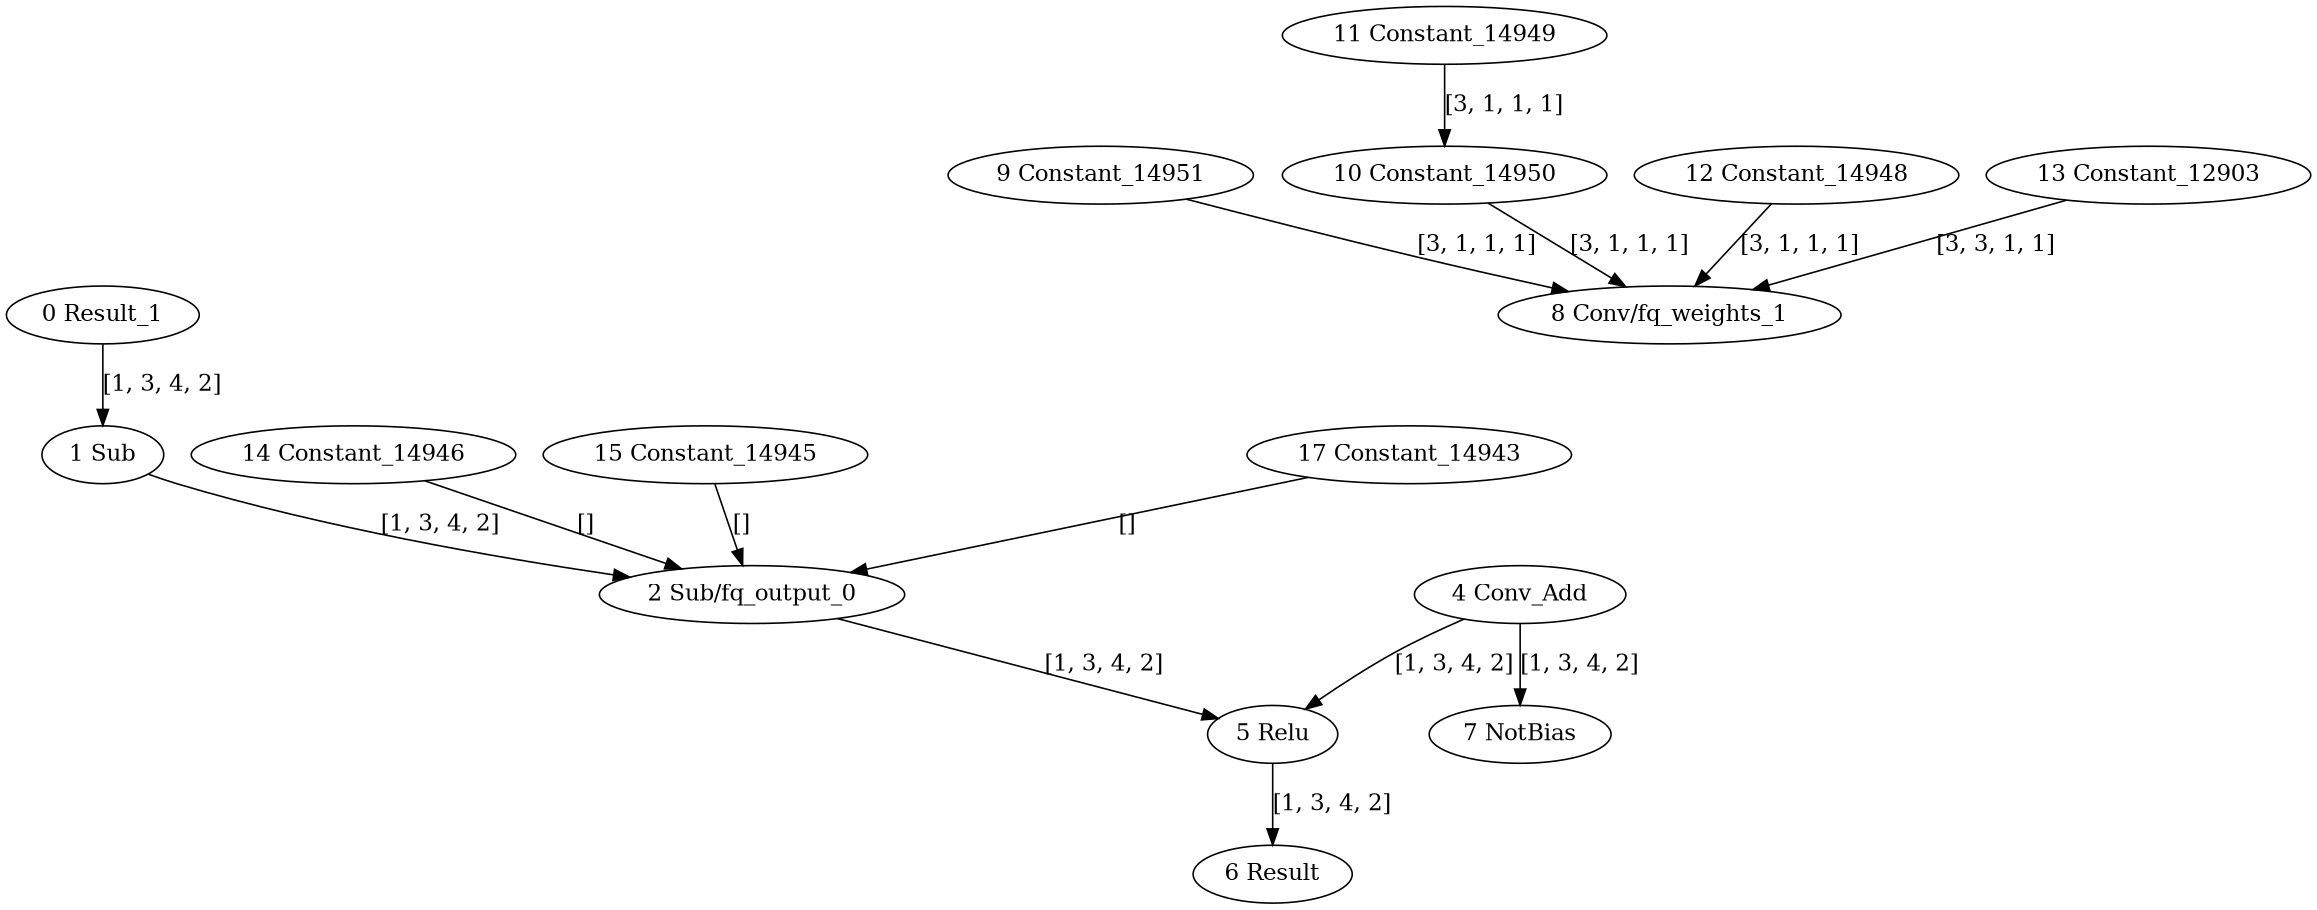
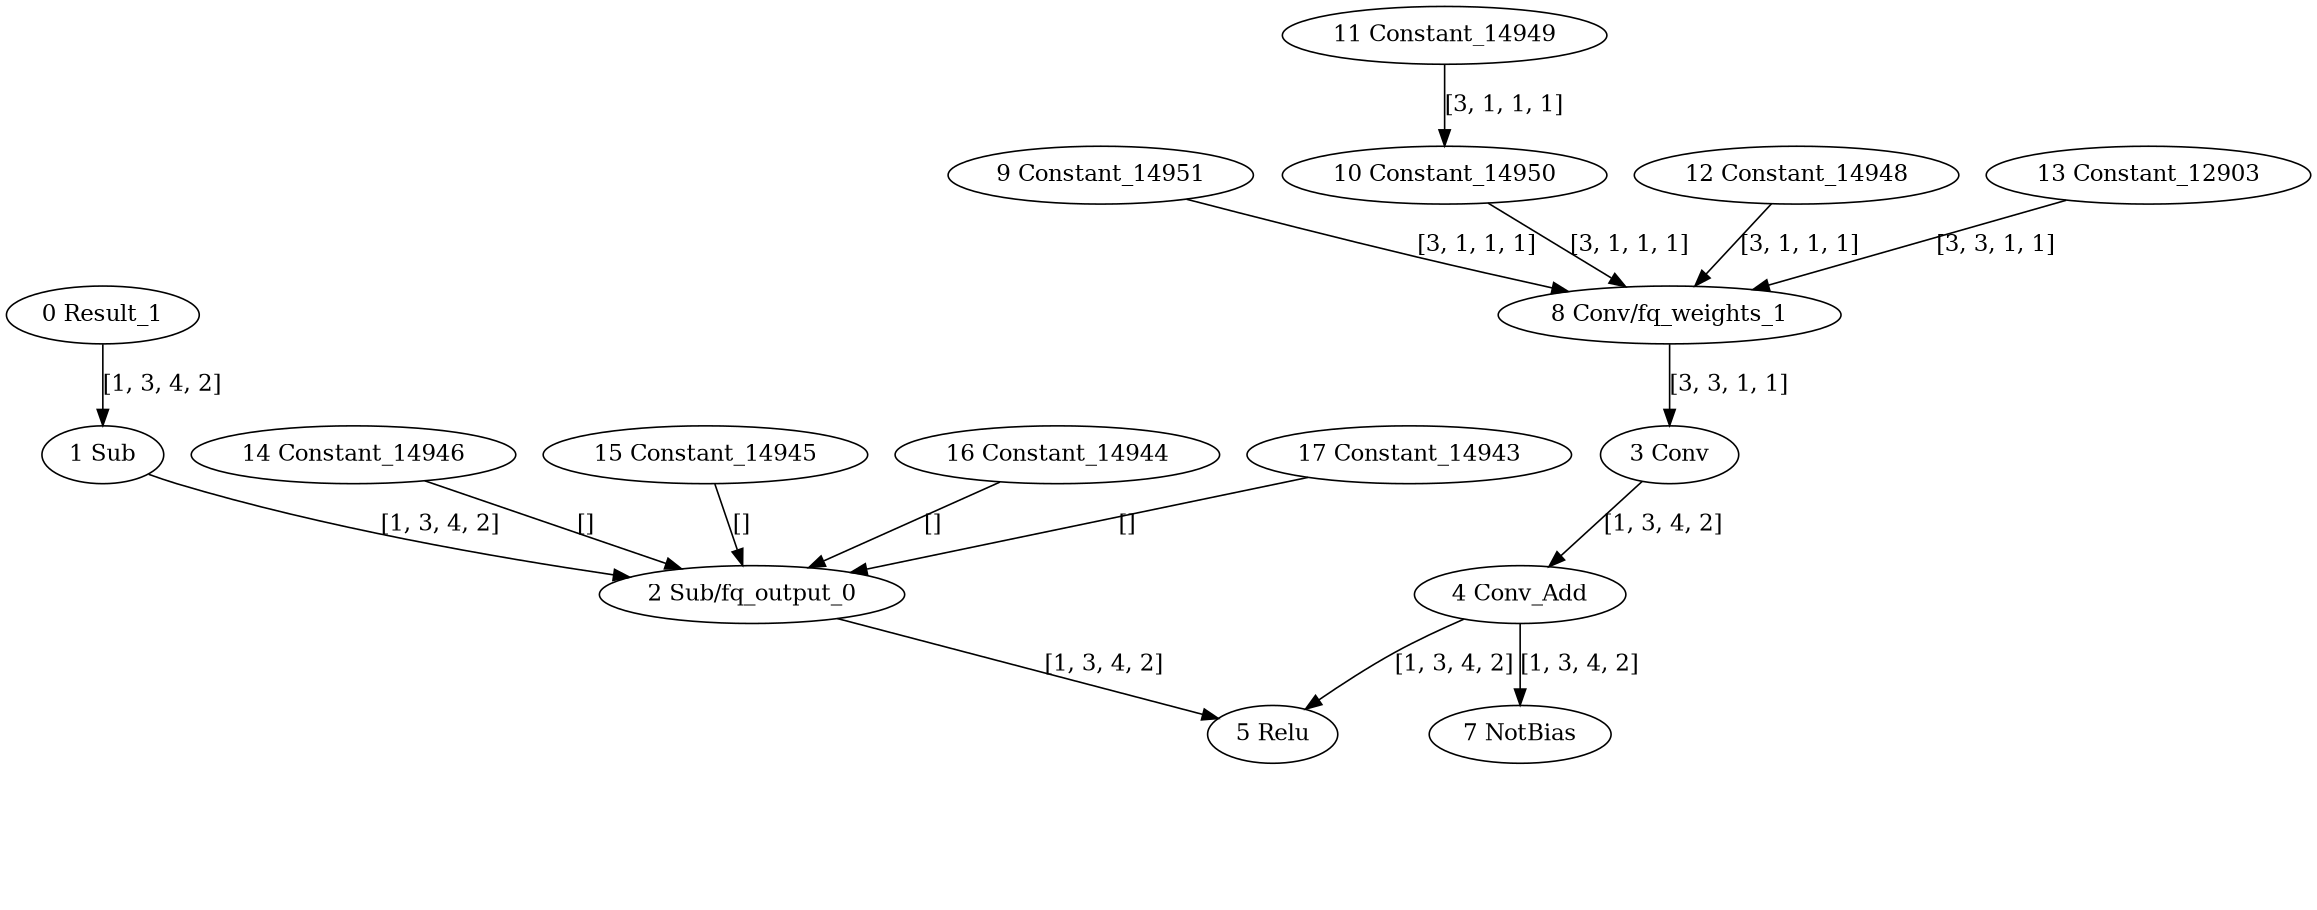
none -> (1057, 455)
none -> (1670, 455)
(1273, 874) -> none
